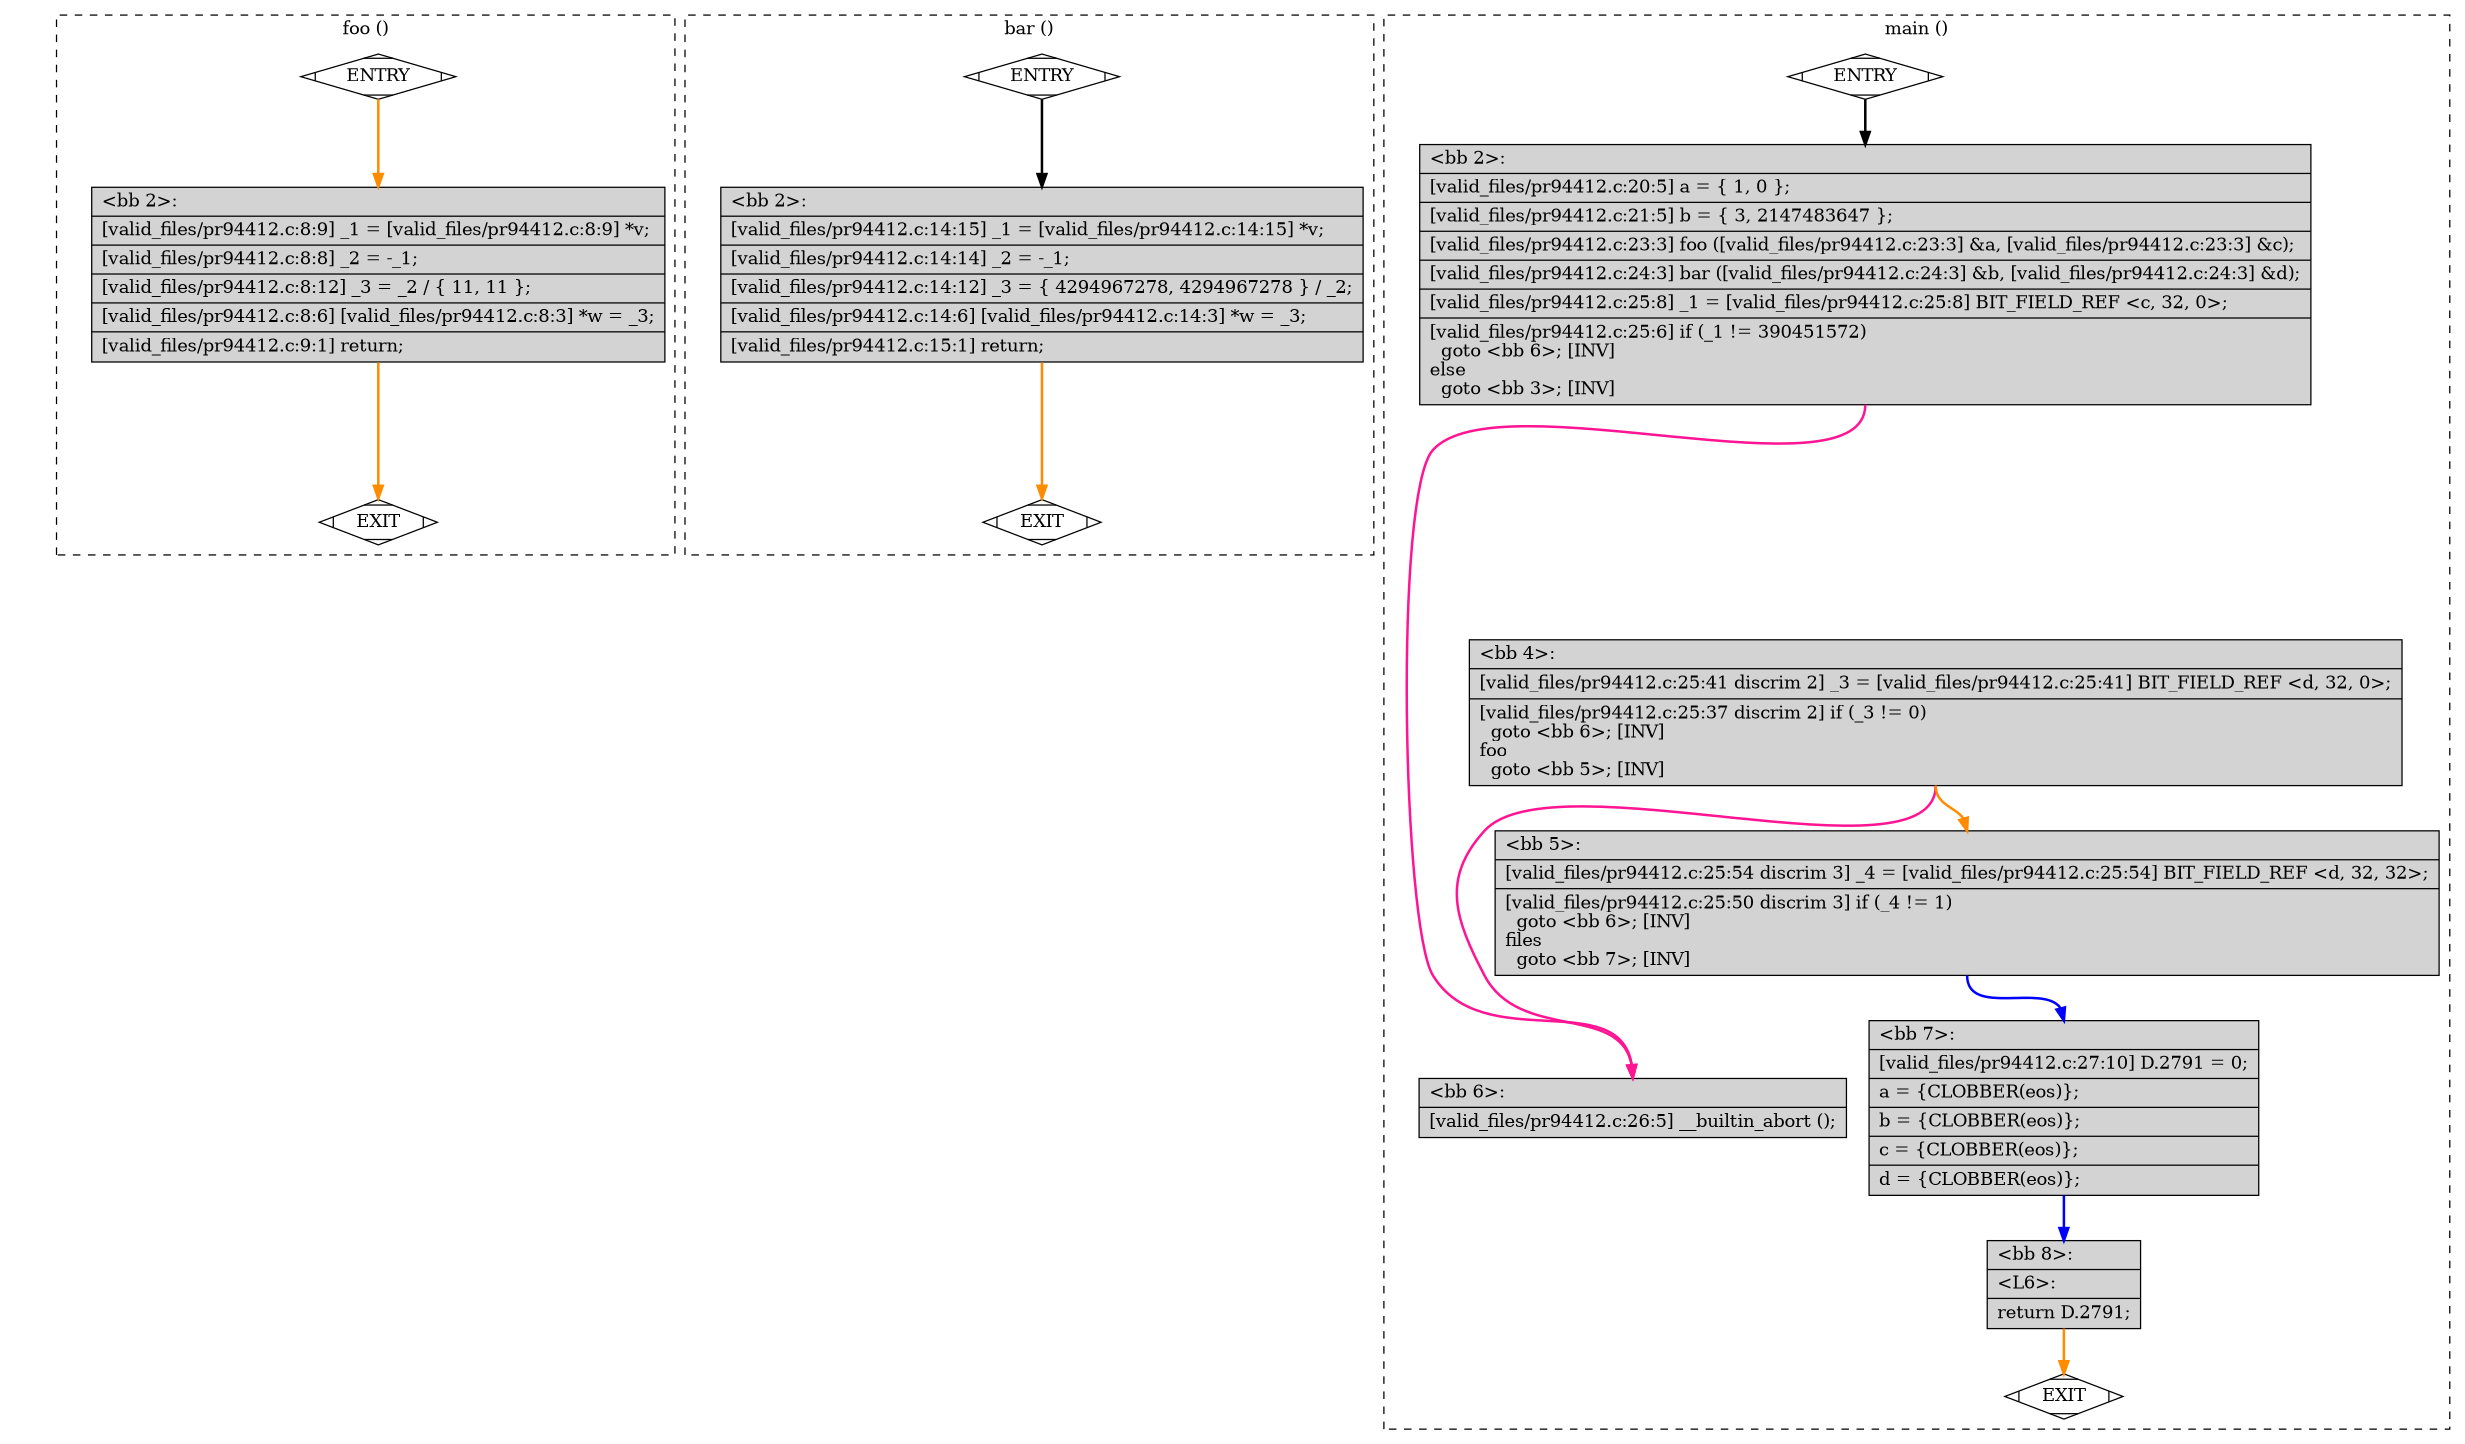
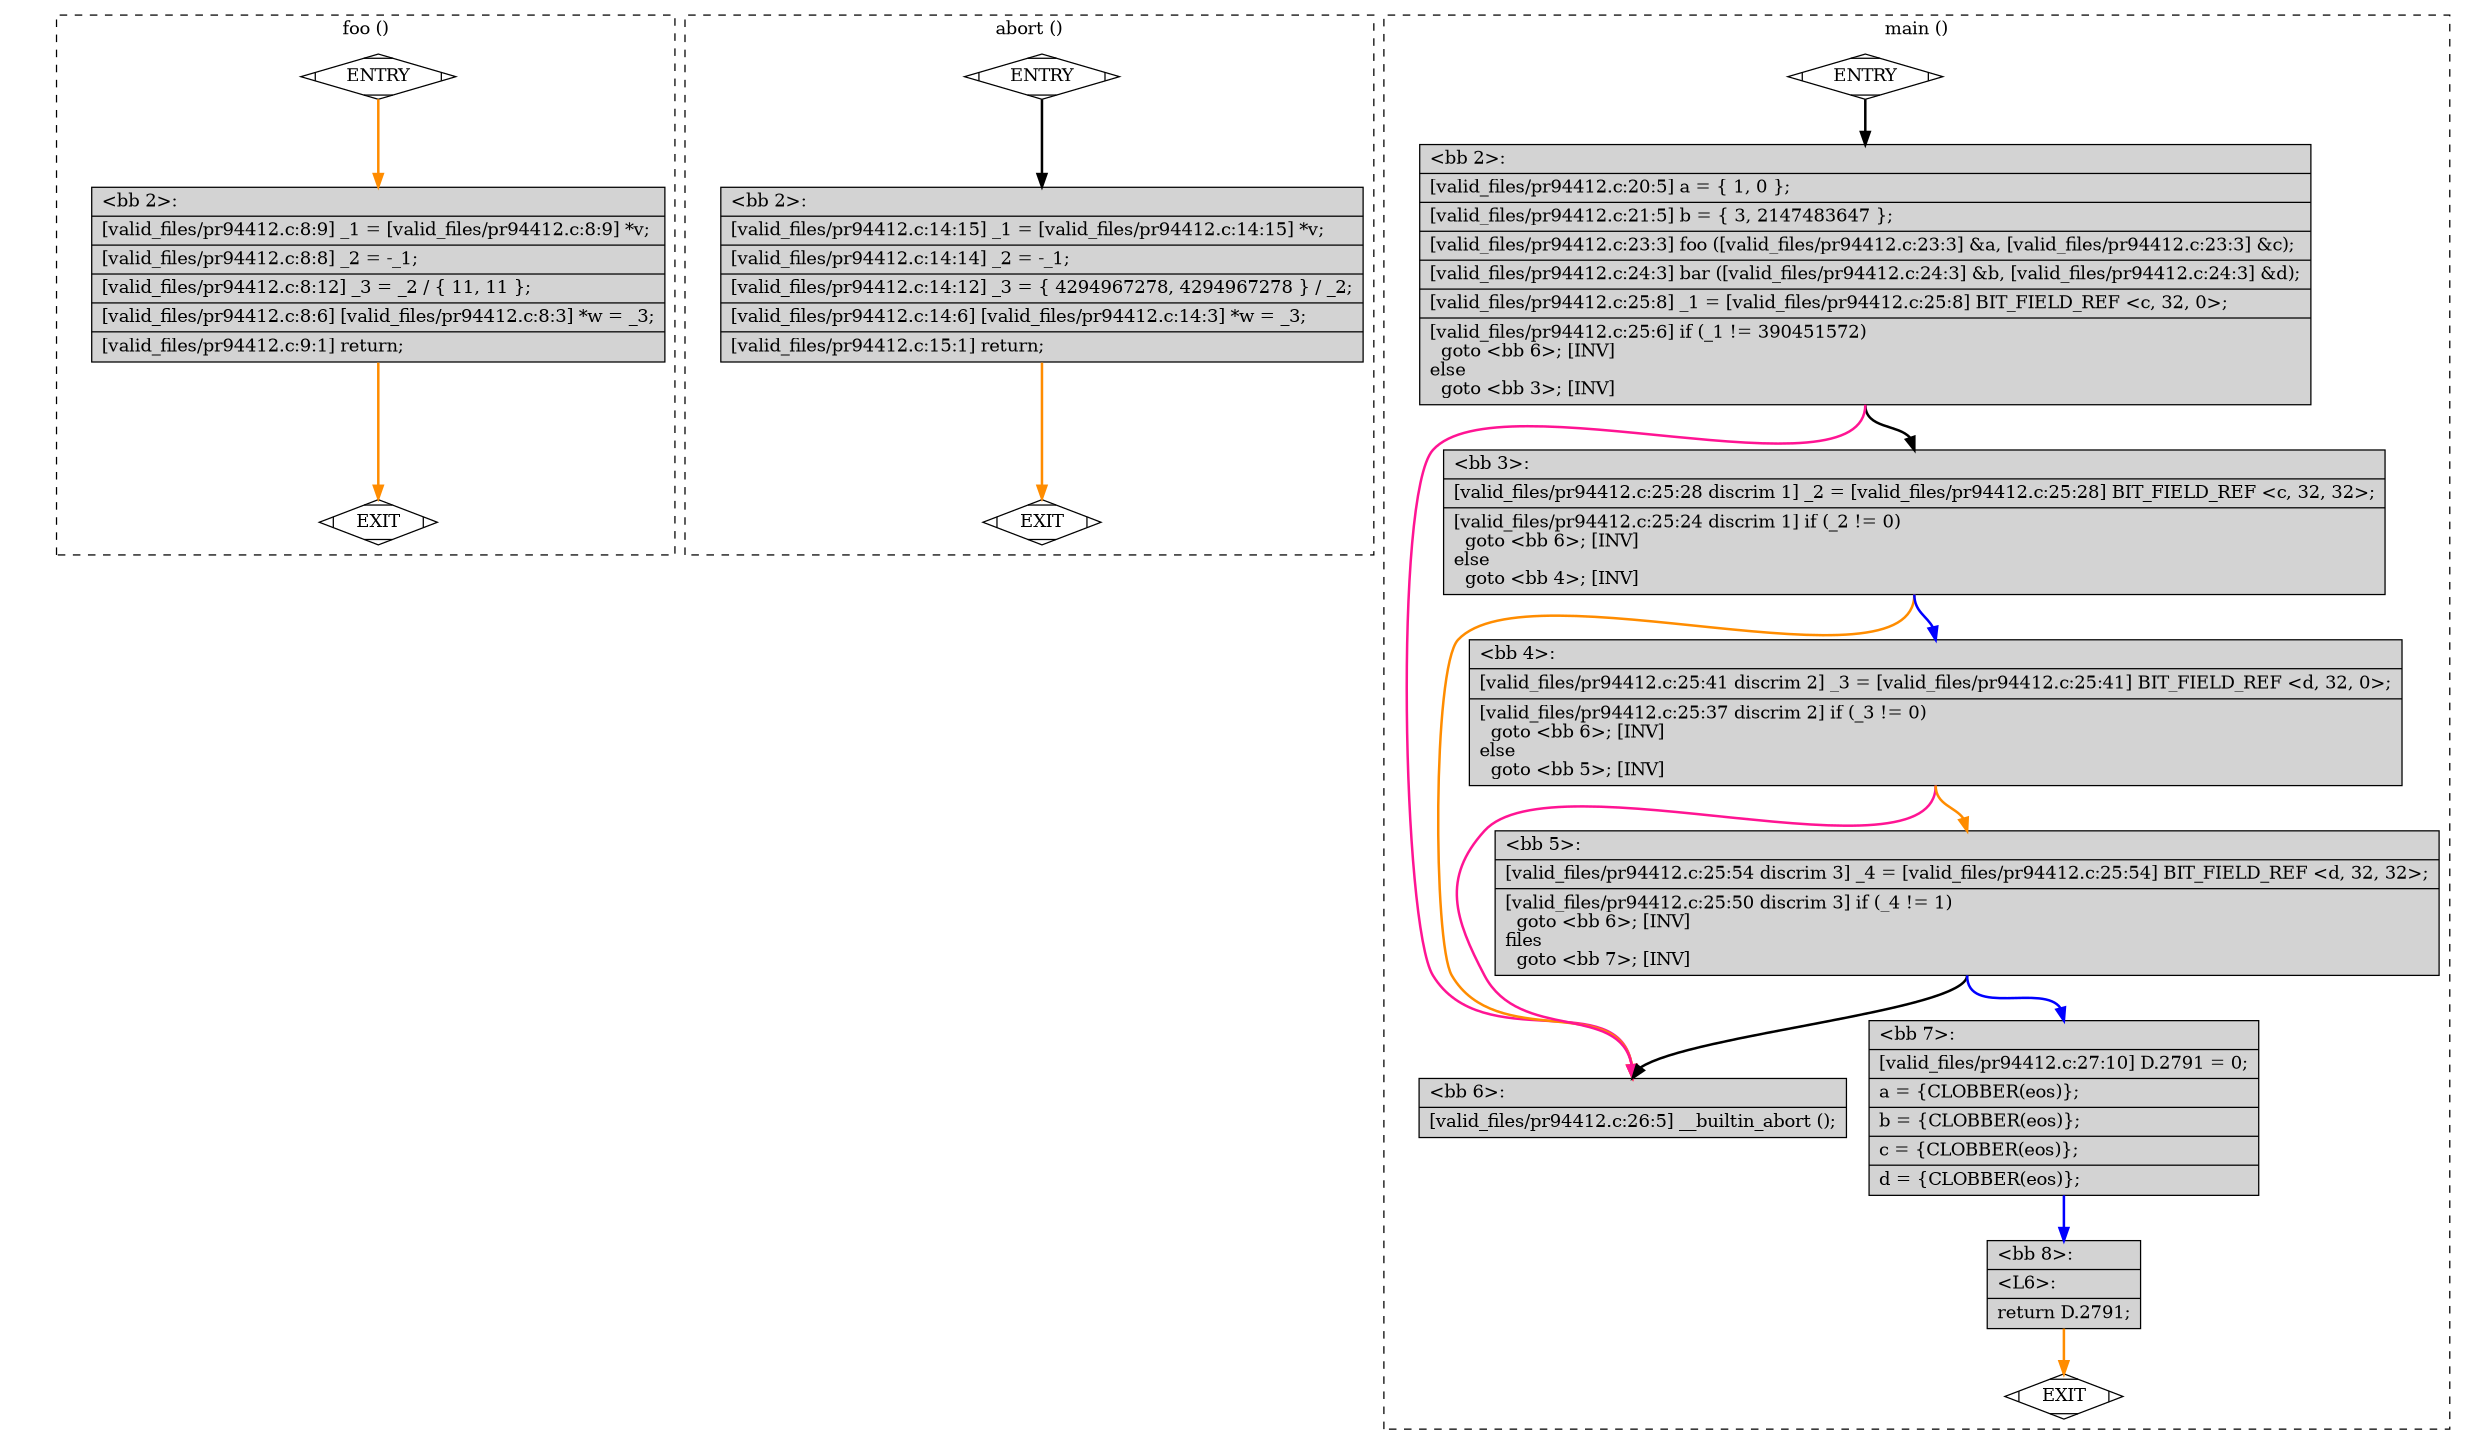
(1029, 30) -> (1029, 30)
none -> (1914, 522)
(1493, 751) -> (1498, 751)
none -> (1806, 1025)
